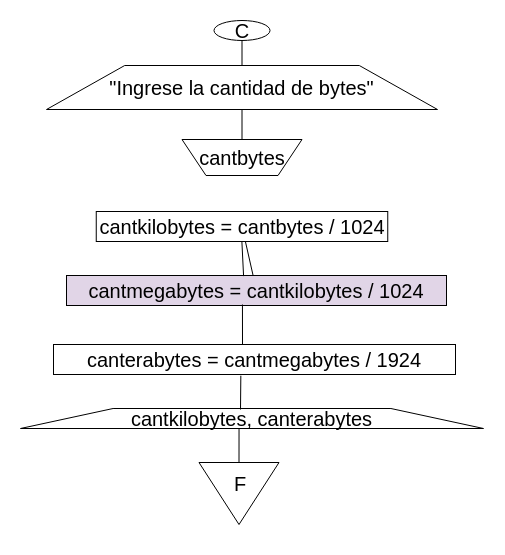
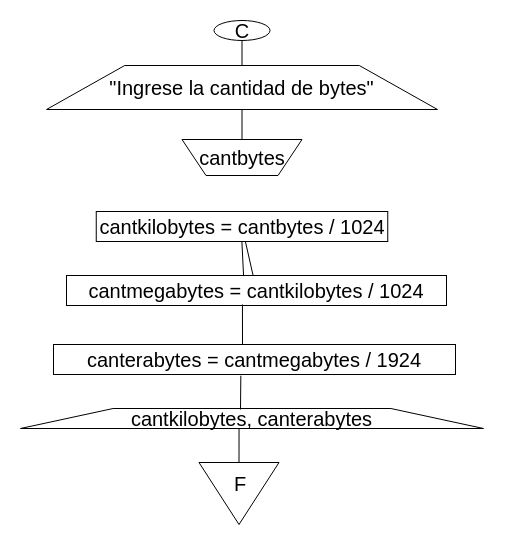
(257, 291) -> (257, 291)
